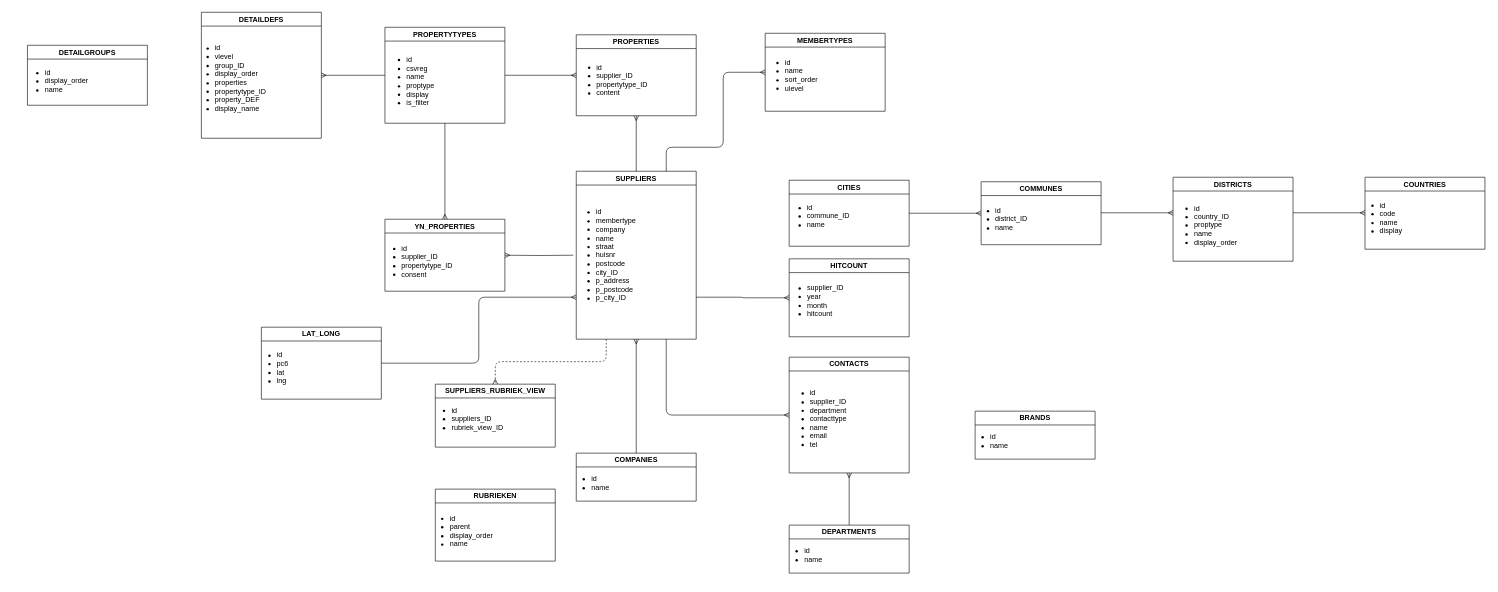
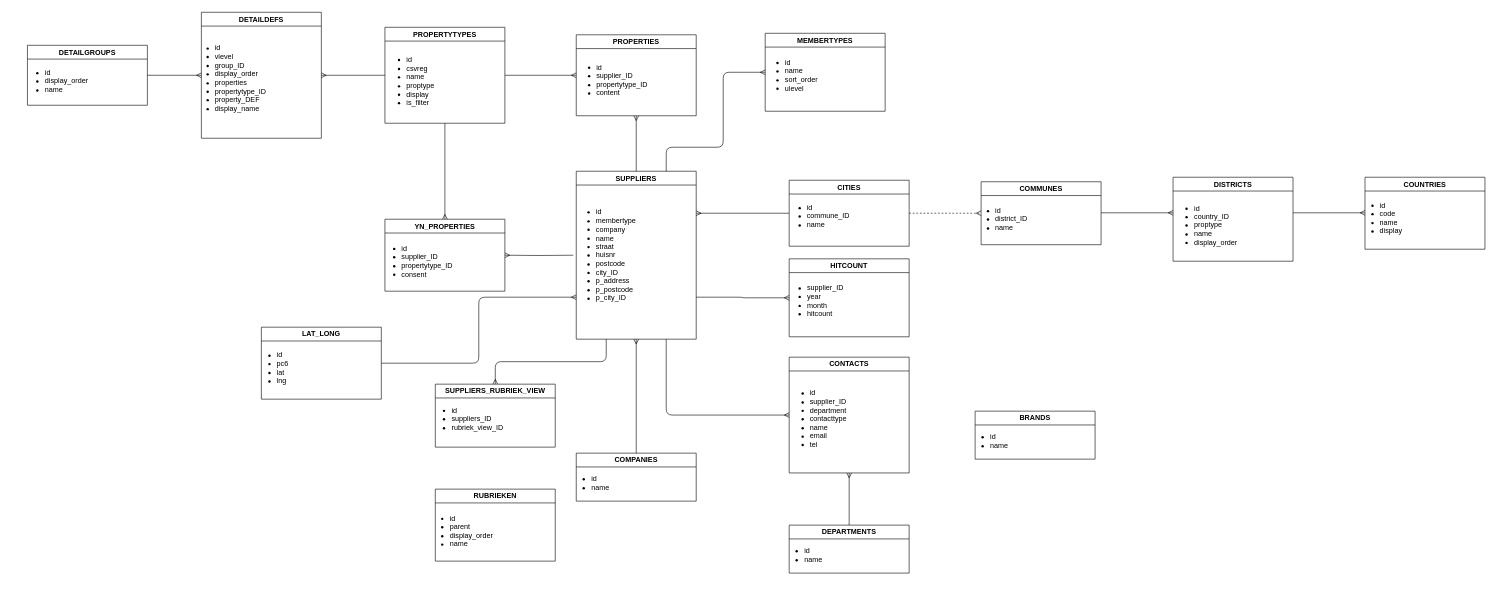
none -> (174, 75)
none -> (743, 213)
(945, 213) -> (945, 213)
(550, 362) -> (550, 362)
